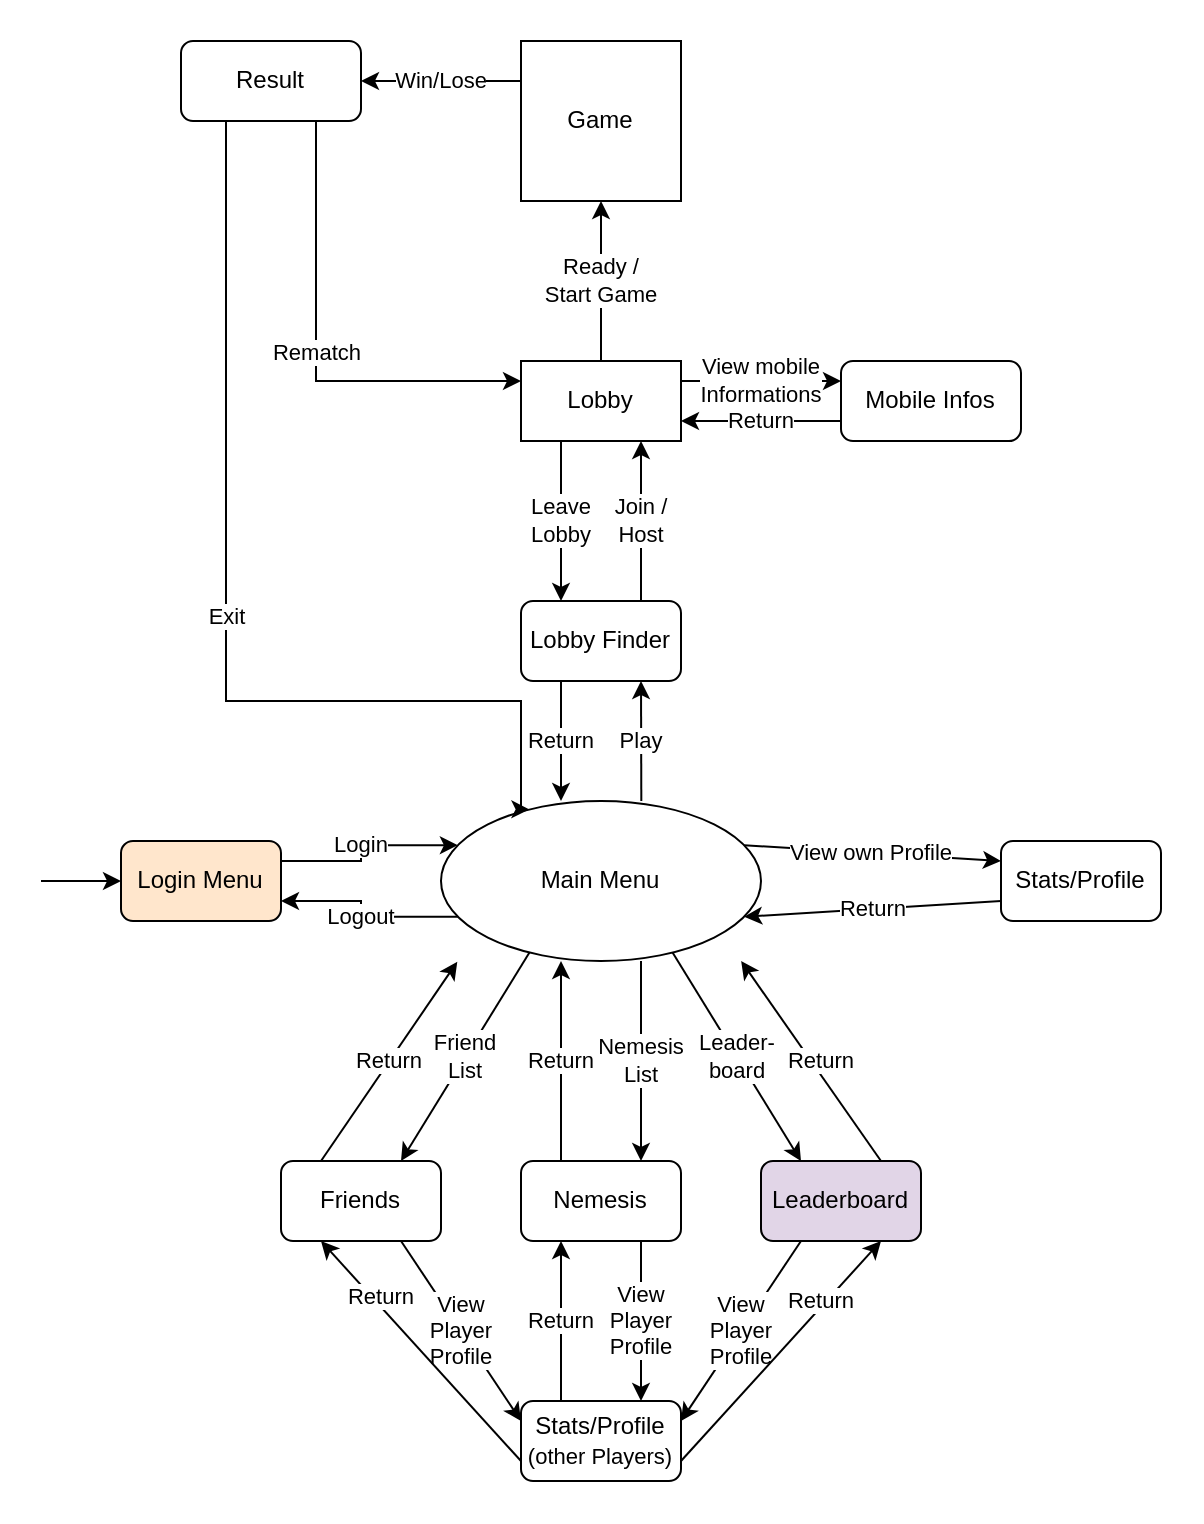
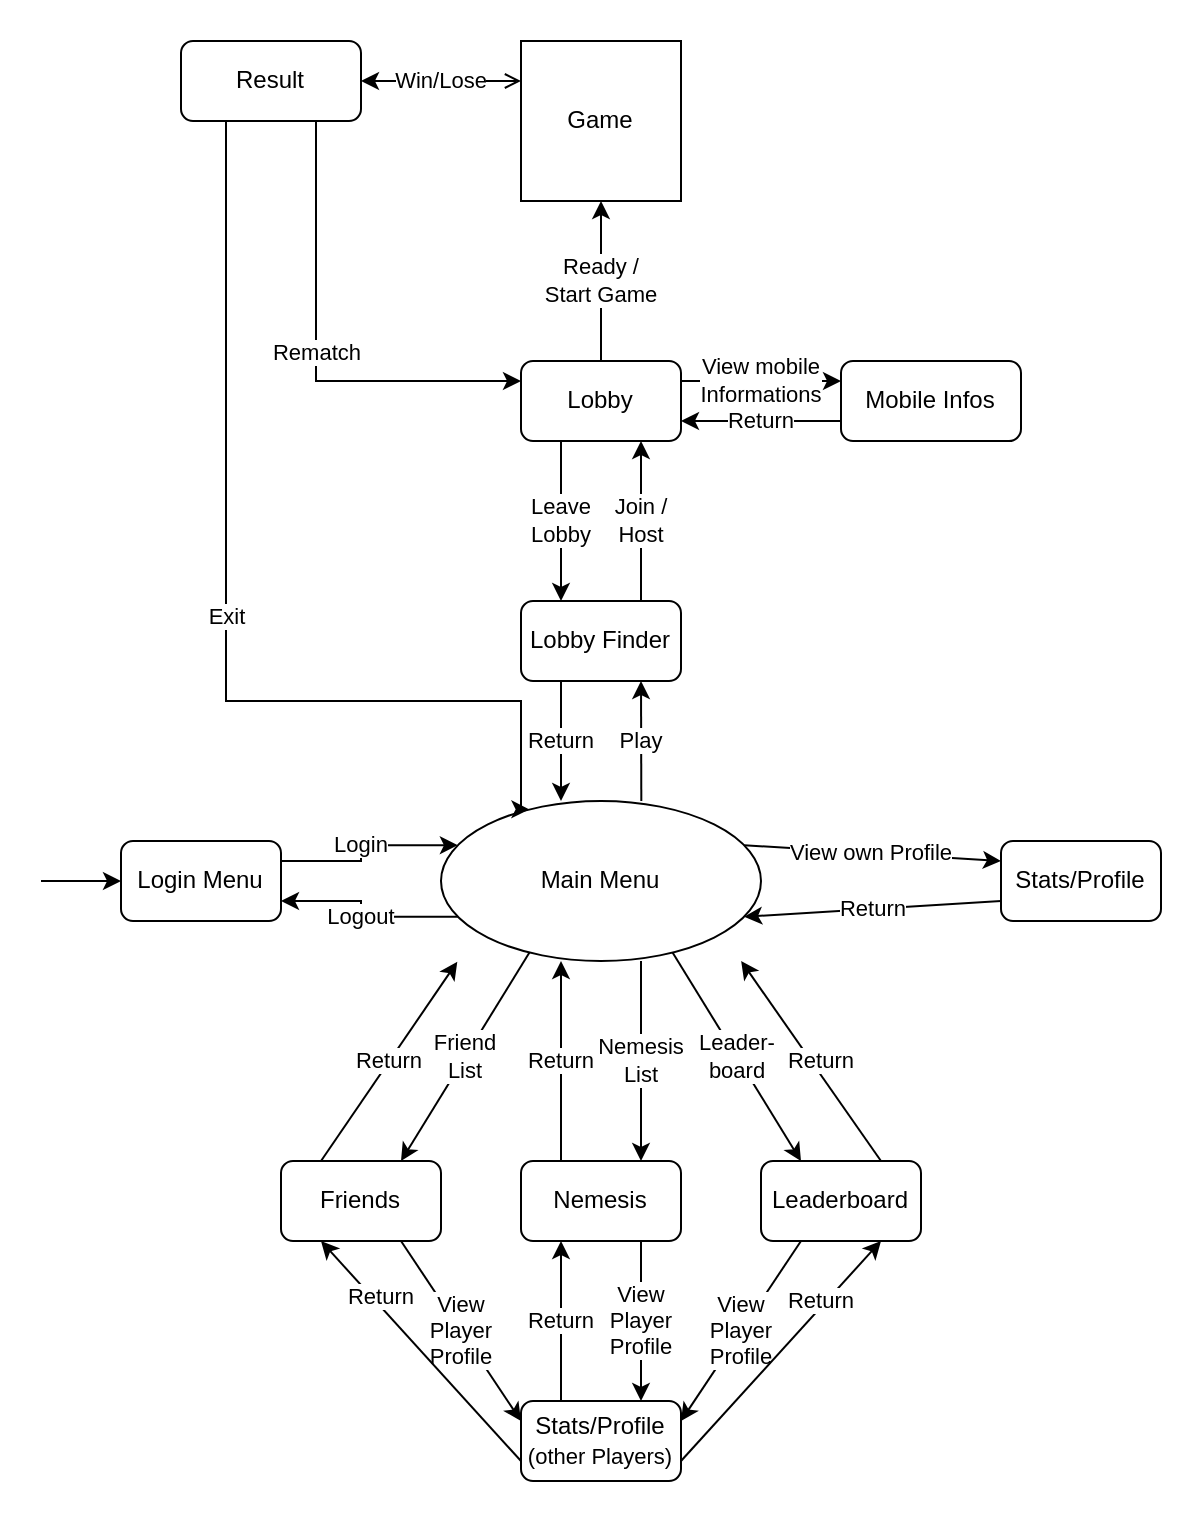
(514, 81) -> (512, 81)
(601, 401) -> (601, 401)
(201, 881) -> (201, 881)
(841, 1201) -> (841, 1201)
